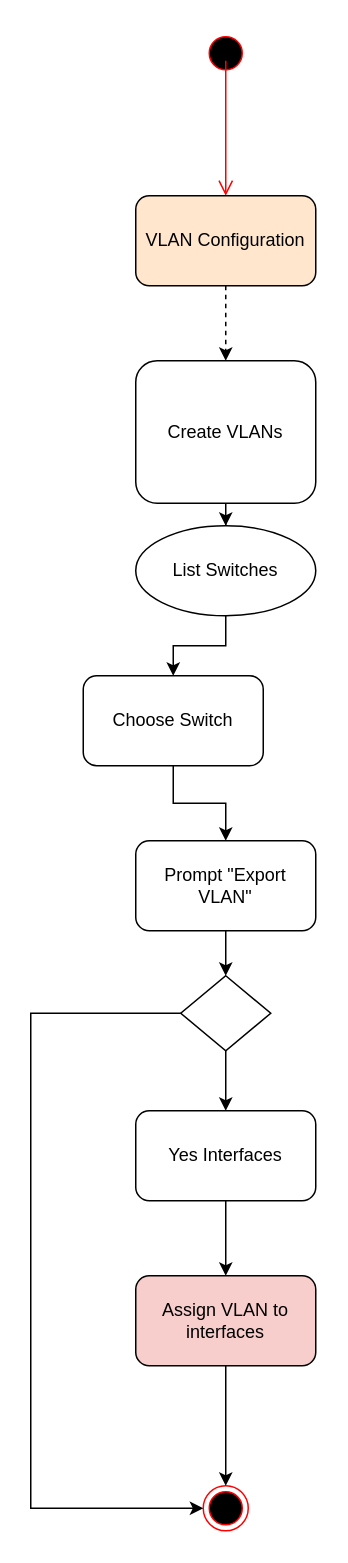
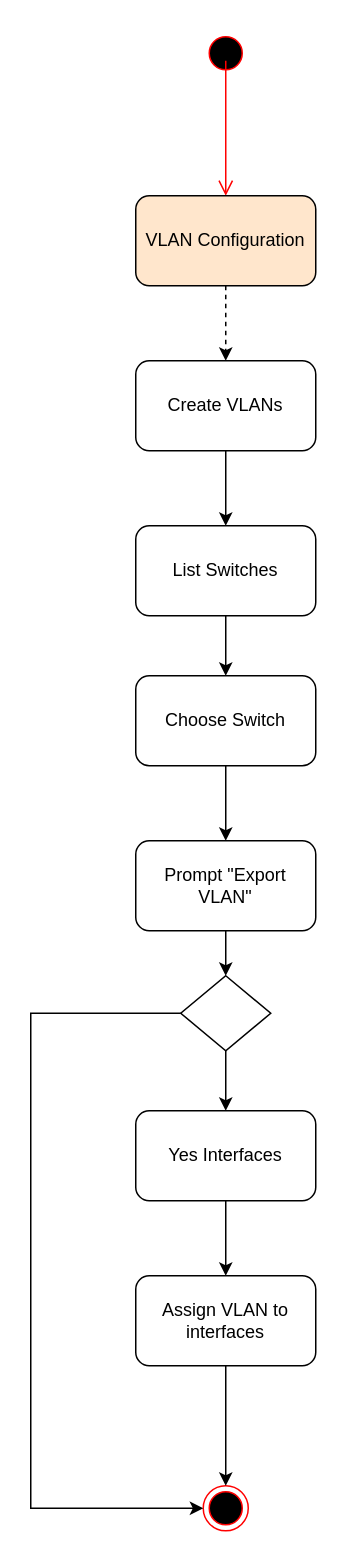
(226, 432) -> (226, 406)
(226, 571) -> (226, 571)
(173, 721) -> (226, 721)
(226, 1321) -> (226, 1321)
